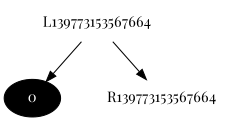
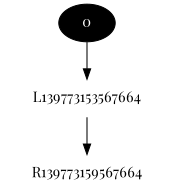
(67, 58) -> (87, 55)
(162, 98) -> (87, 173)
